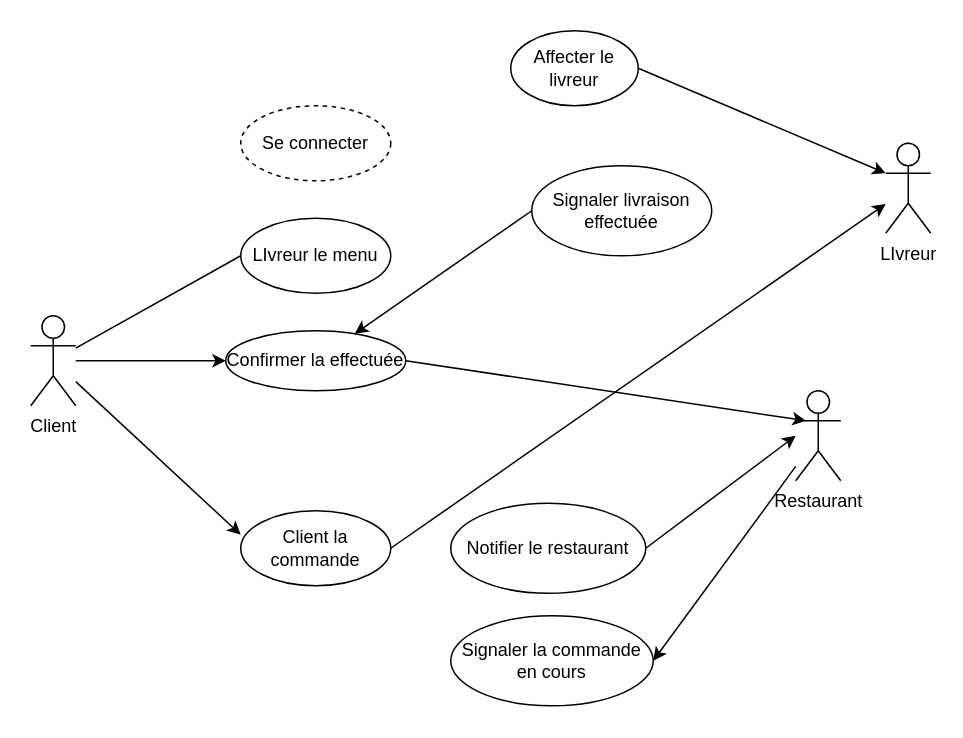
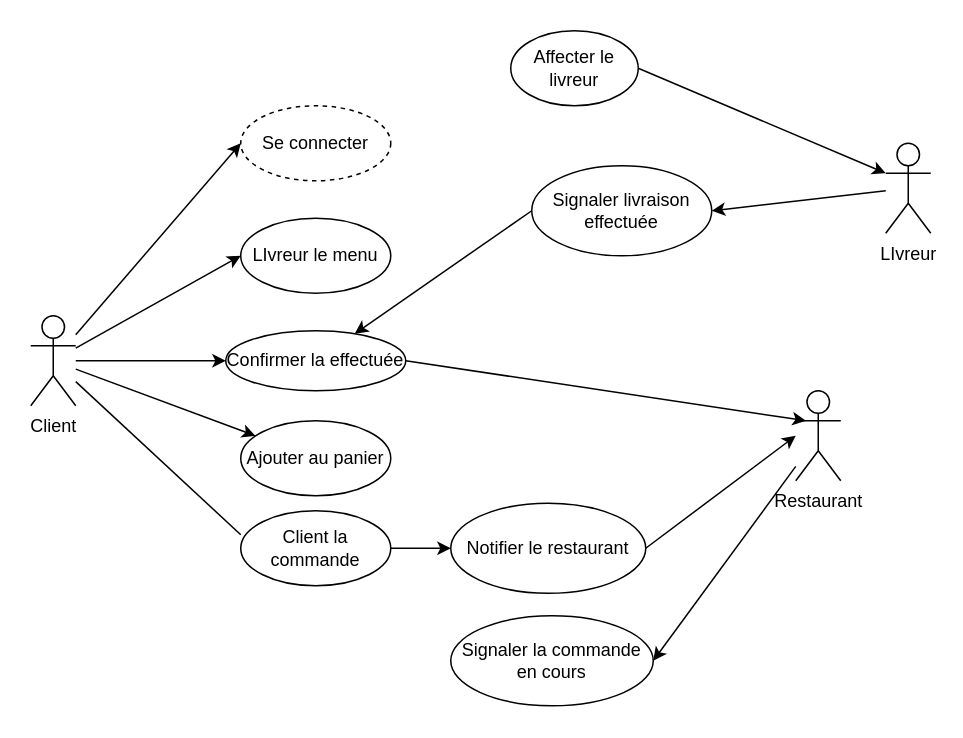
none -> (804, 200)
none -> (155, 243)
(235, 259) -> (231, 261)
(634, 379) -> (416, 548)
none -> (161, 401)
none -> (316, 458)
(232, 527) -> (236, 530)
